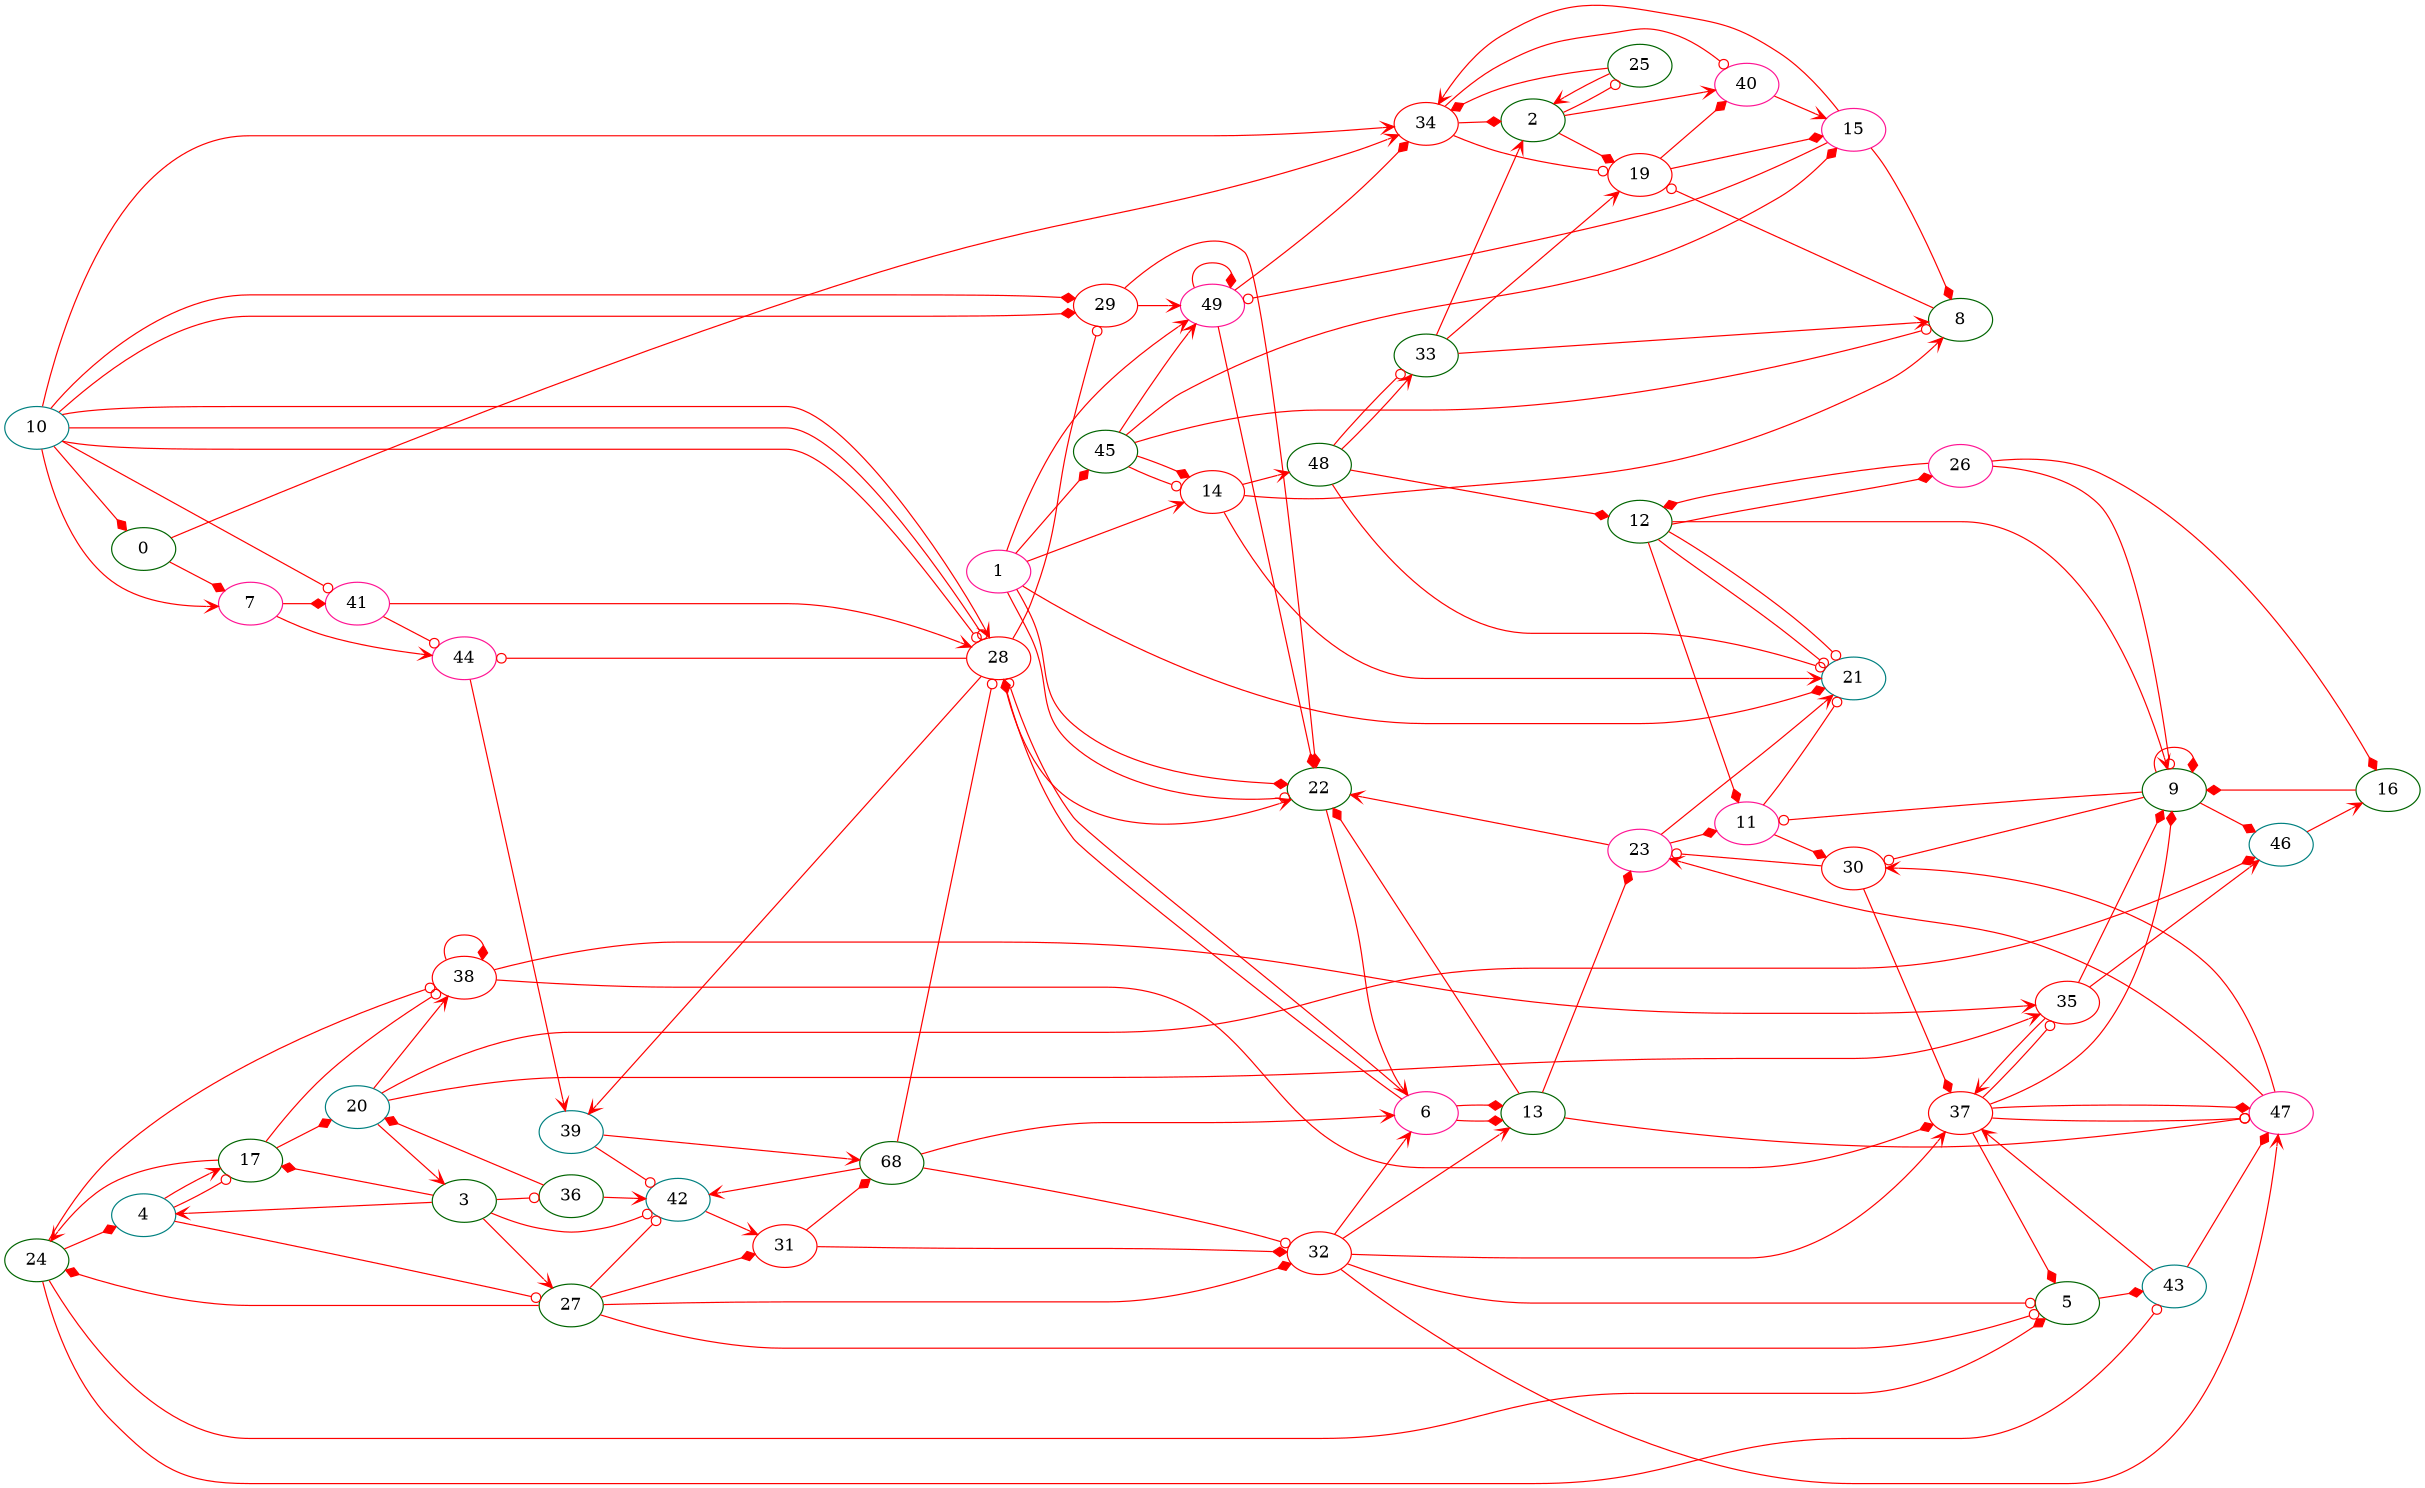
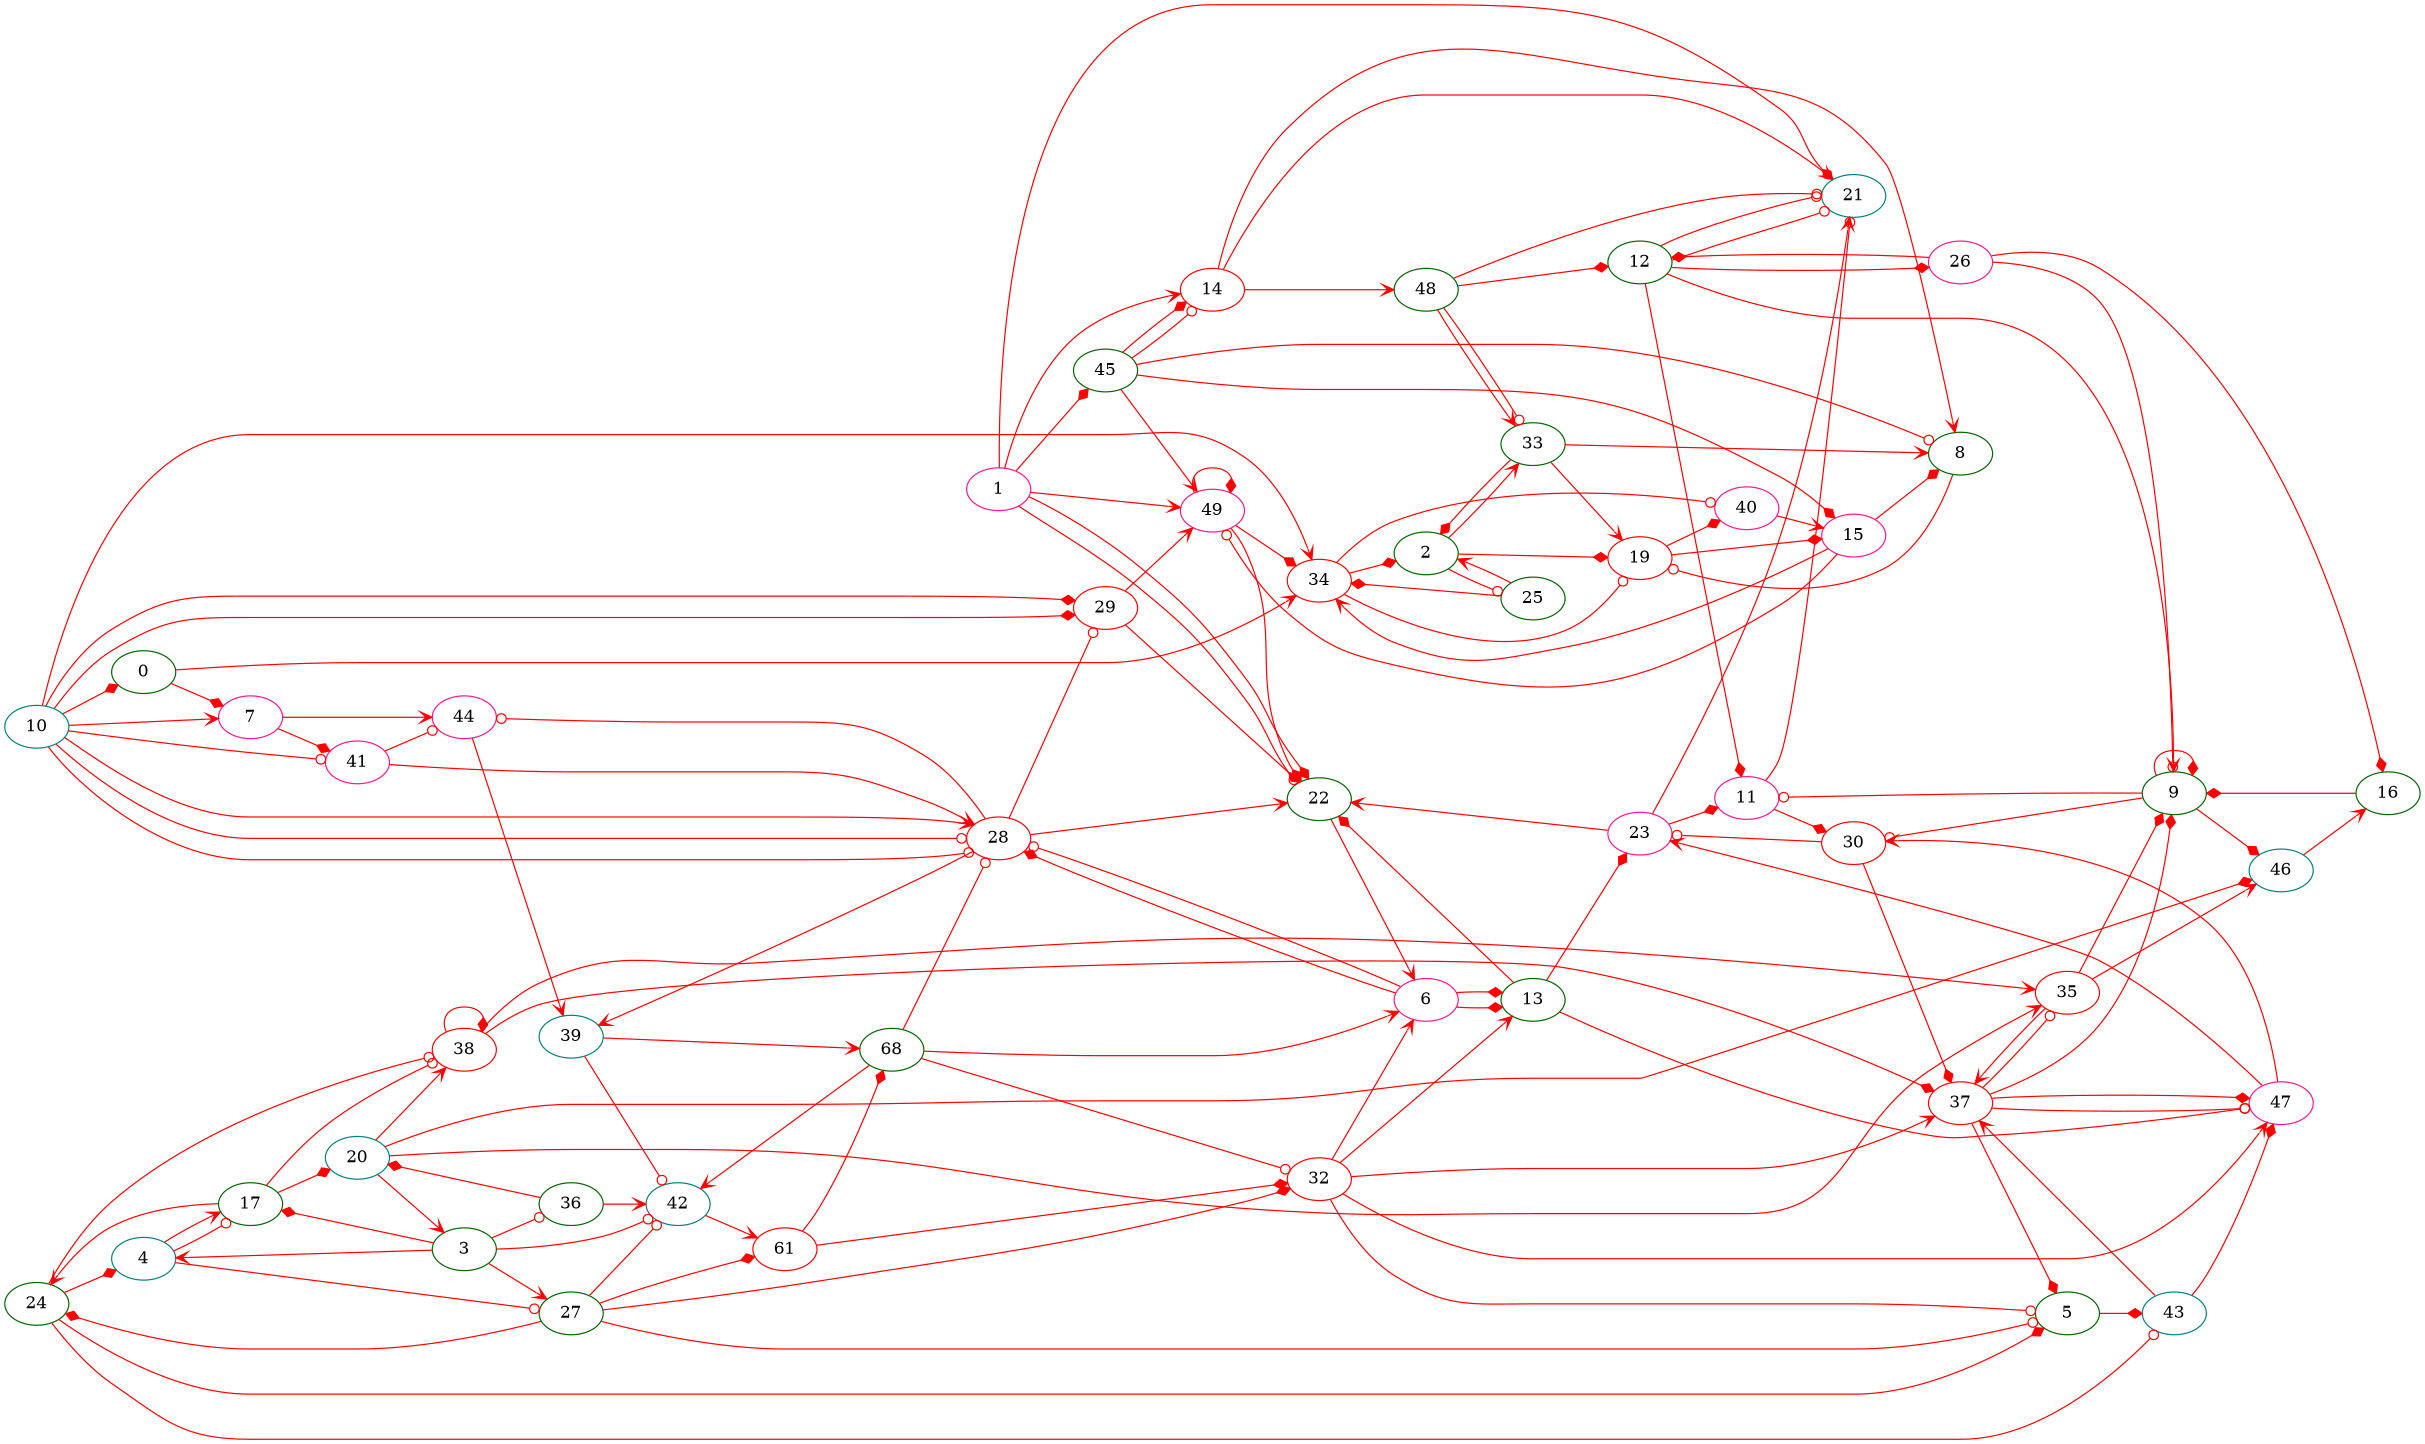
(1634, 104) -> (1479, 507)
(1477, 243) -> (1480, 490)
(785, 1246) -> (785, 1249)
